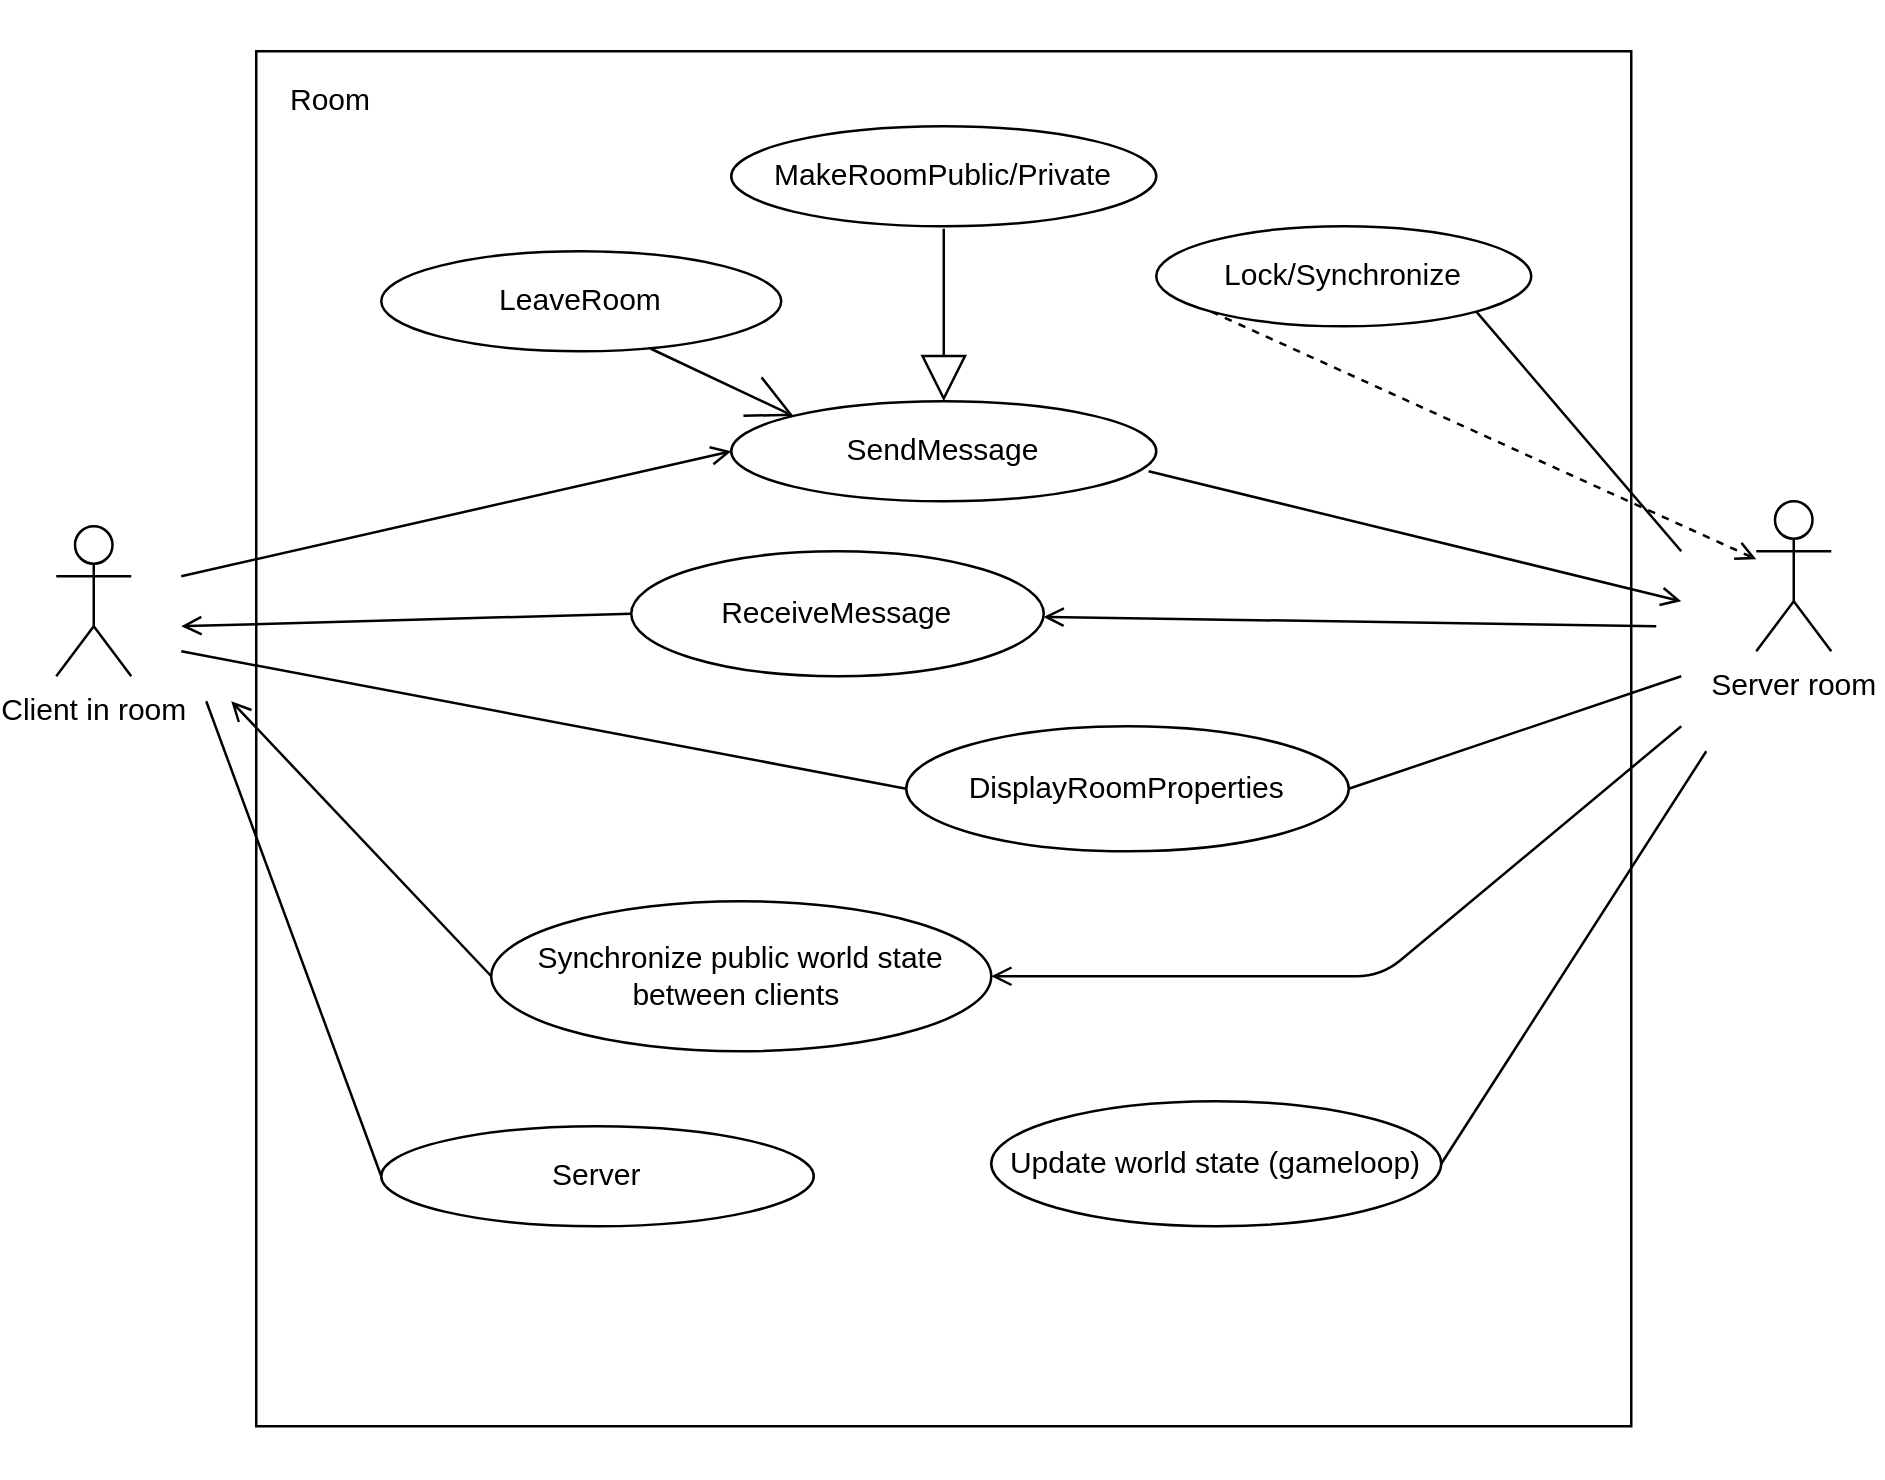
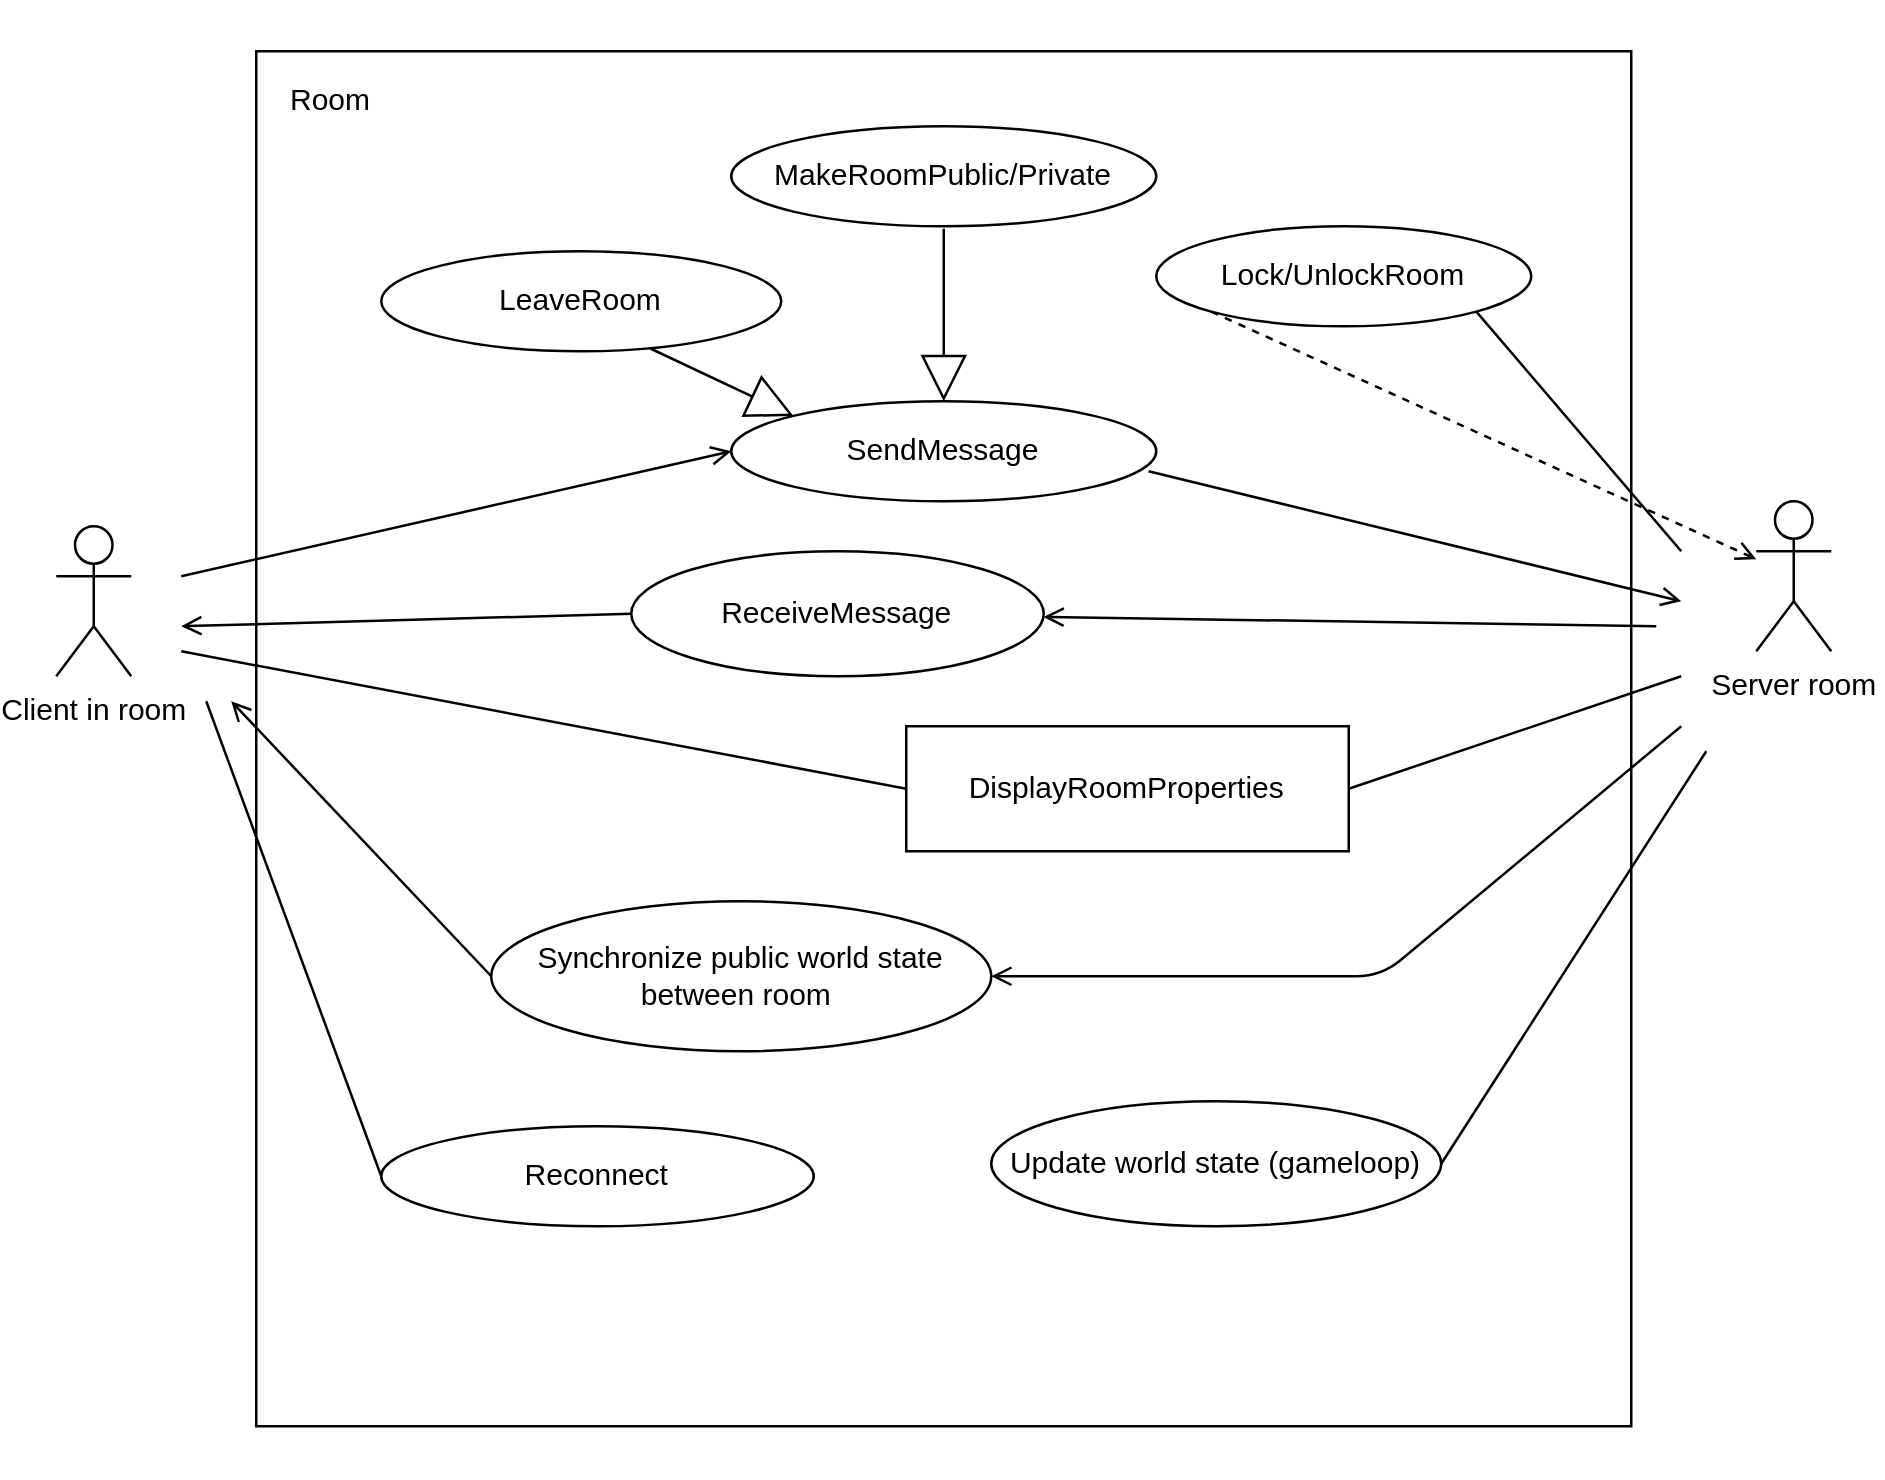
(1344, 276) -> (1344, 276)
(769, 404) -> (751, 396)
(1128, 789) -> (1128, 789)
(741, 976) -> (741, 976)
(598, 1176) -> (598, 1176)
